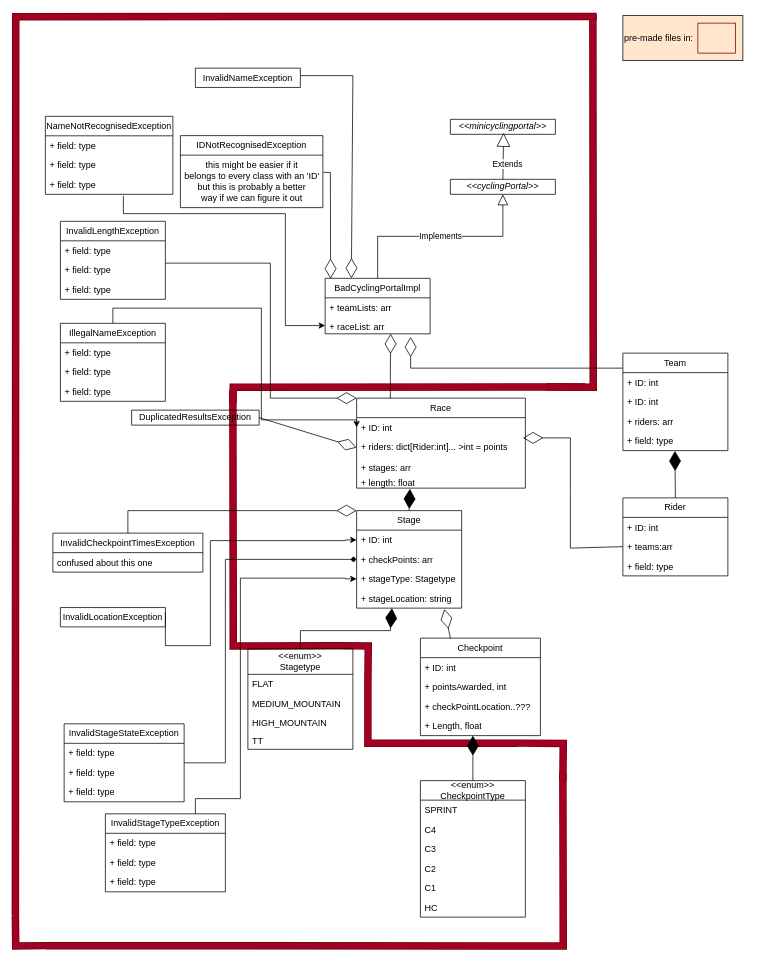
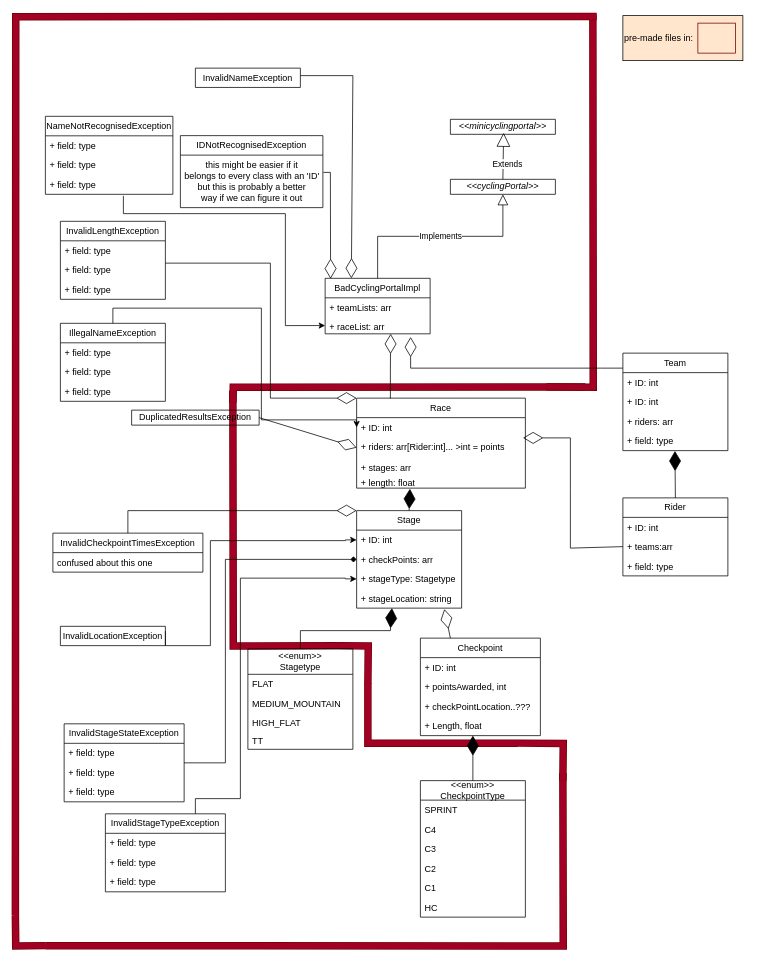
(442, 453) -> (442, 453)
(113, 617) -> (113, 636)
(285, 724) -> (275, 724)
